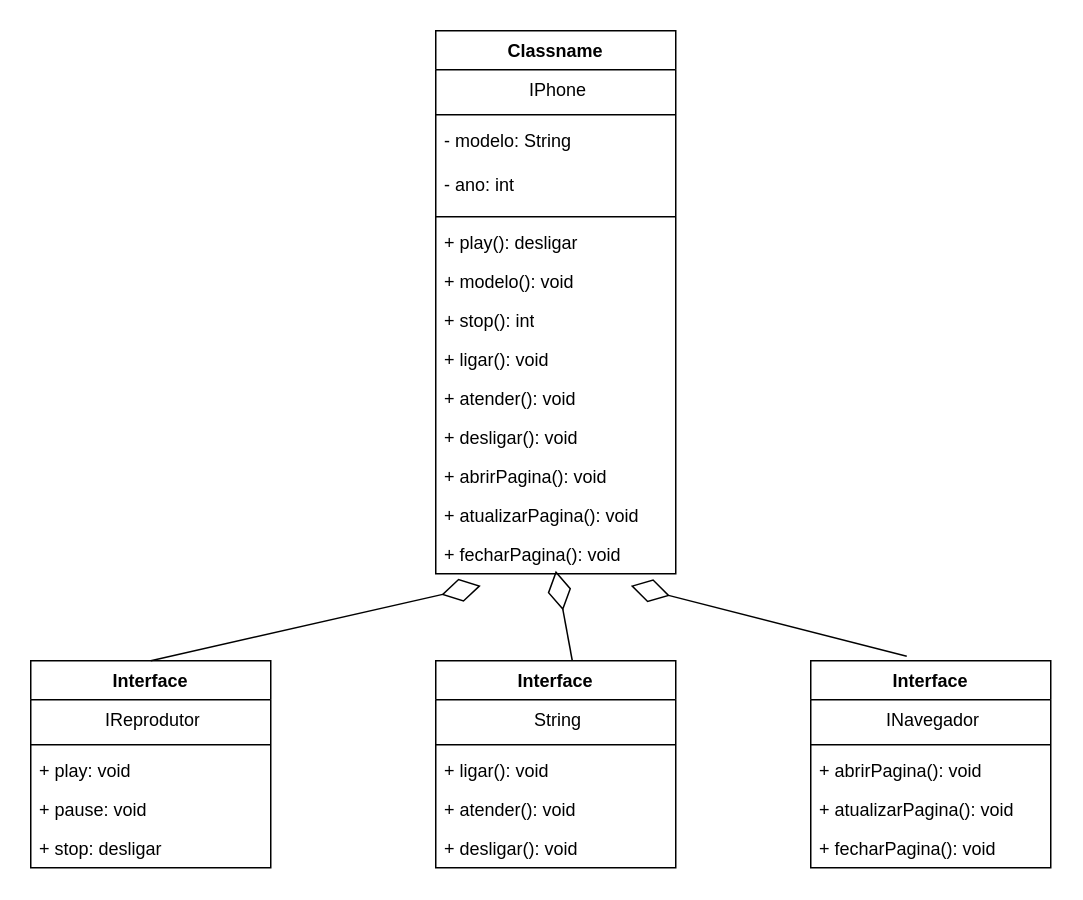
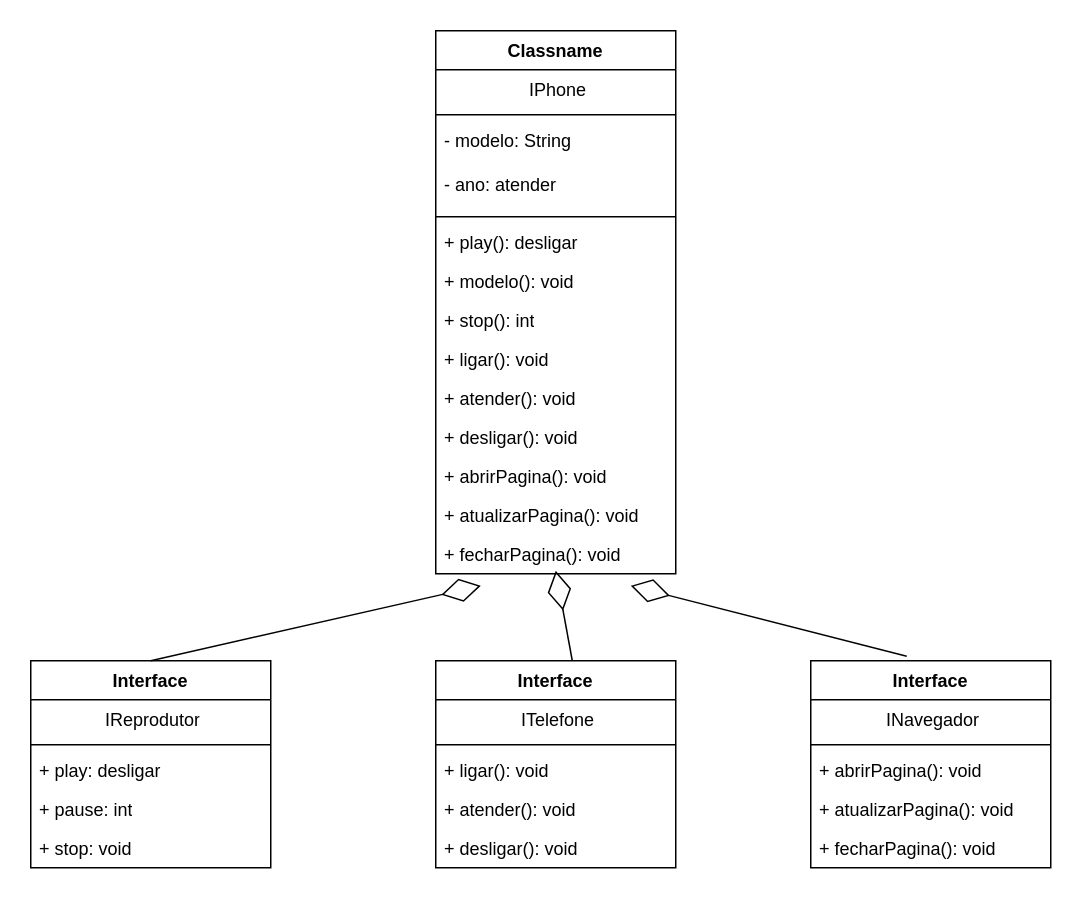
(514, 153) -> (514, 153)
(556, 721) -> (556, 721)
(89, 772) -> (106, 772)
(96, 811) -> (91, 811)
(109, 850) -> (91, 850)
